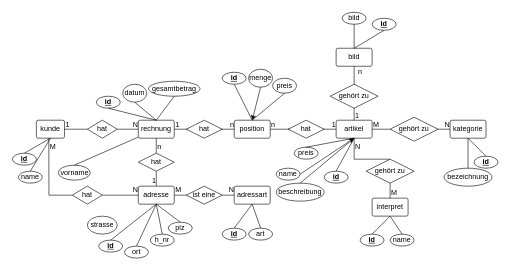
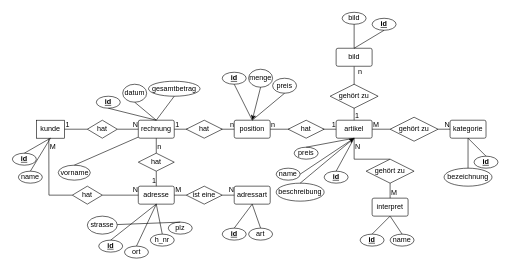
(50, 129) -> (50, 129)
(169, 214) -> (149, 223)
